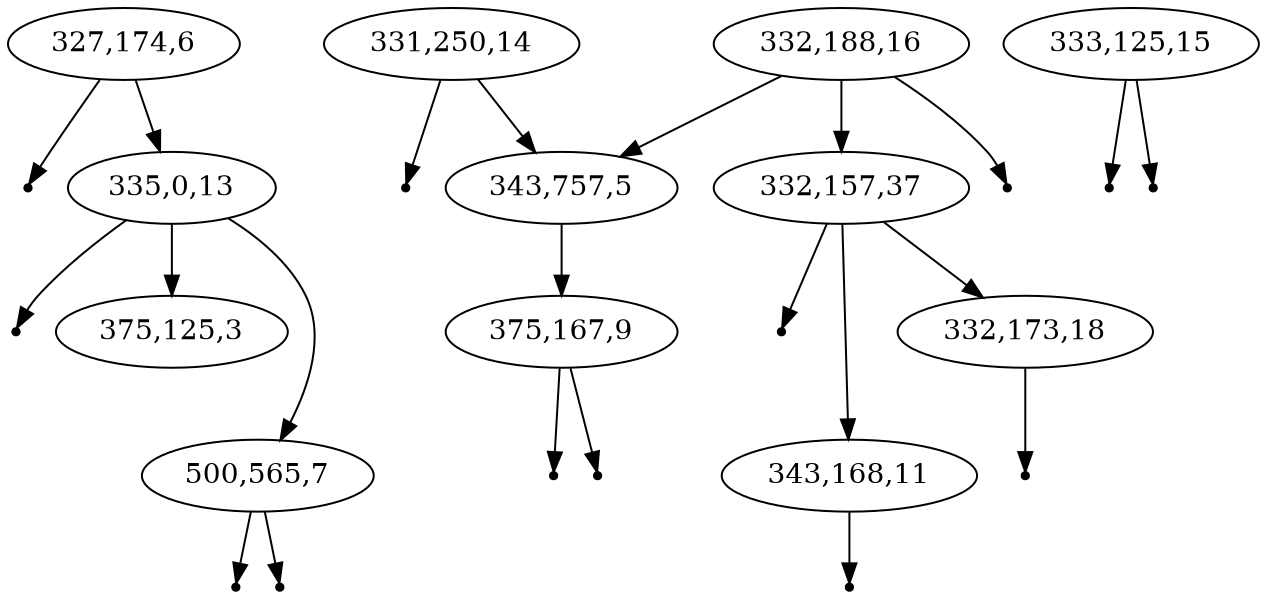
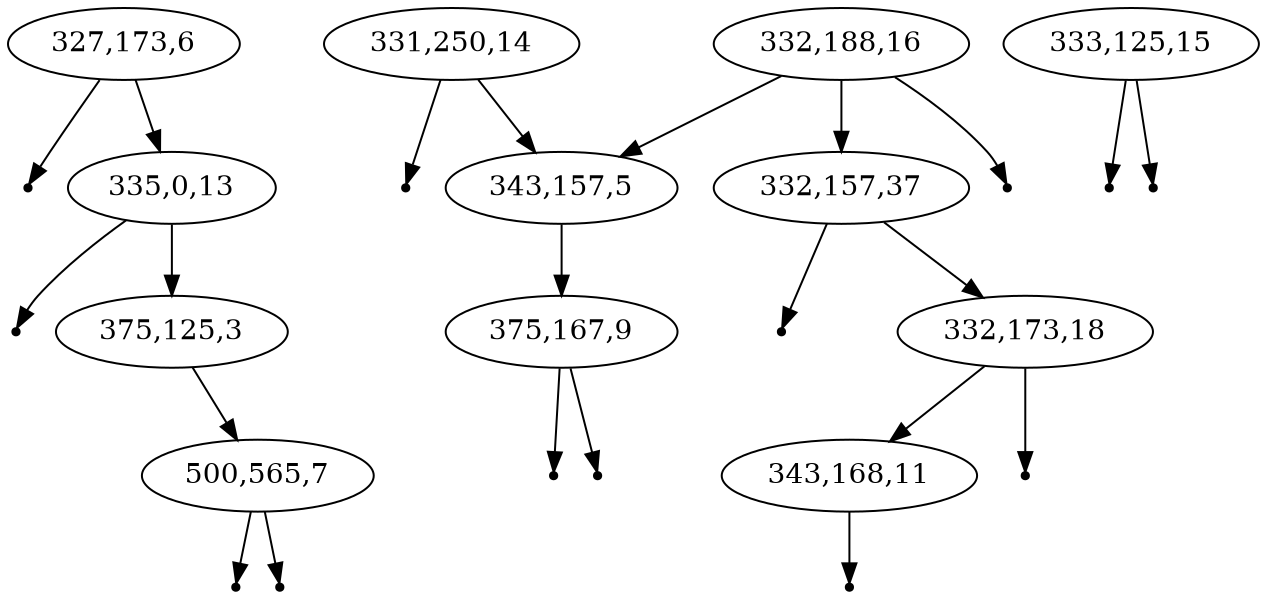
(124, 44) -> (124, 44)
(562, 188) -> (562, 188)
(309, 306) -> (210, 395)
(845, 322) -> (945, 397)
